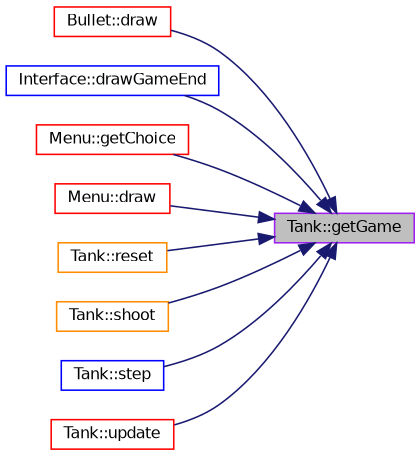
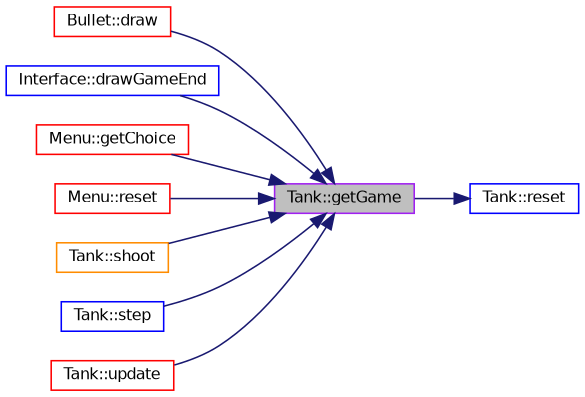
(112, 199) -> (112, 199)
(213, 245) -> (434, 199)
(112, 258) -> (524, 199)
